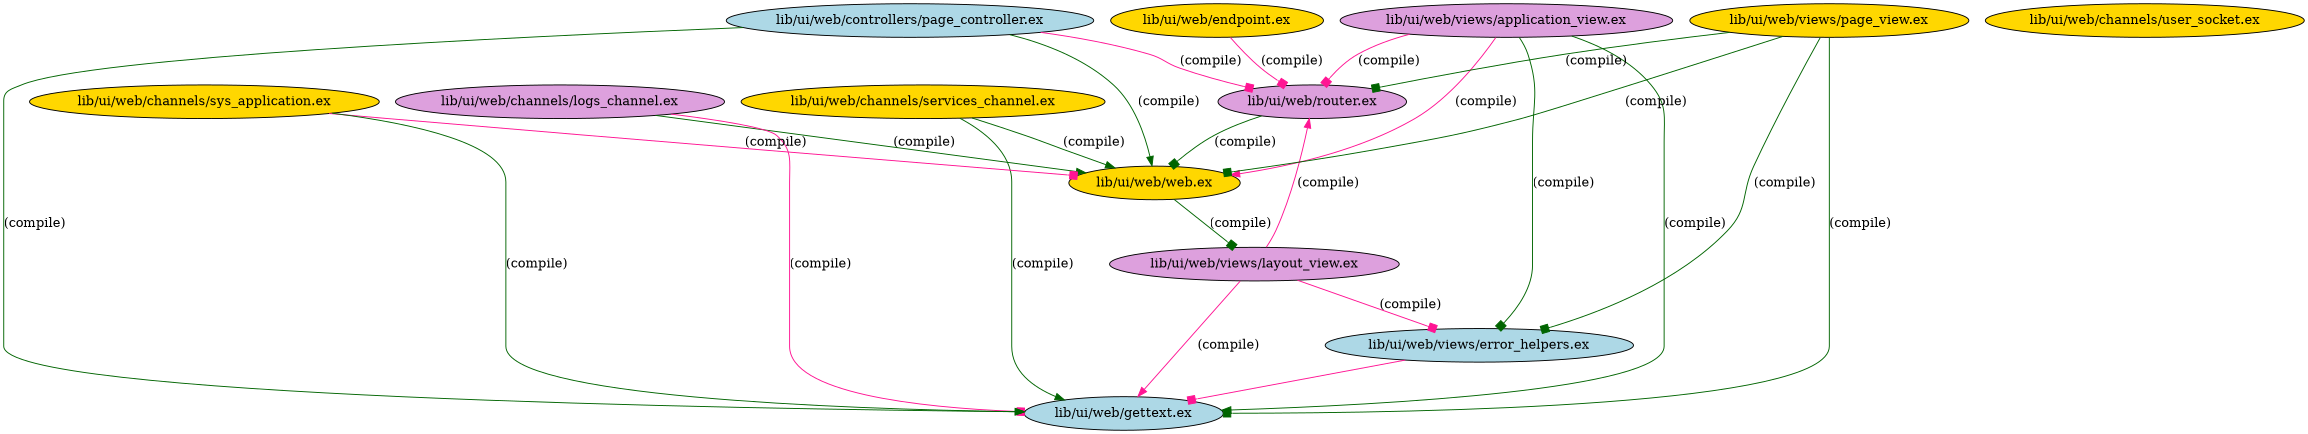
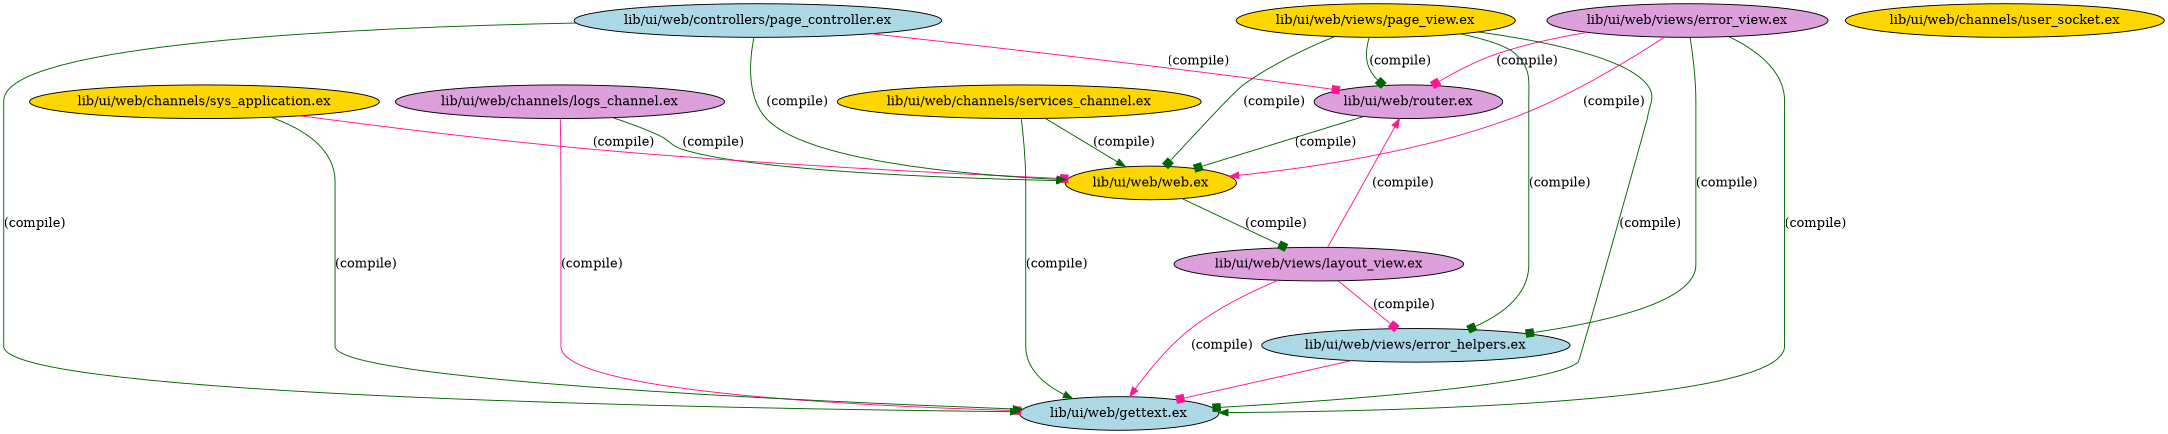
(1217, 21) -> none
(1506, 21) -> (1687, 21)
